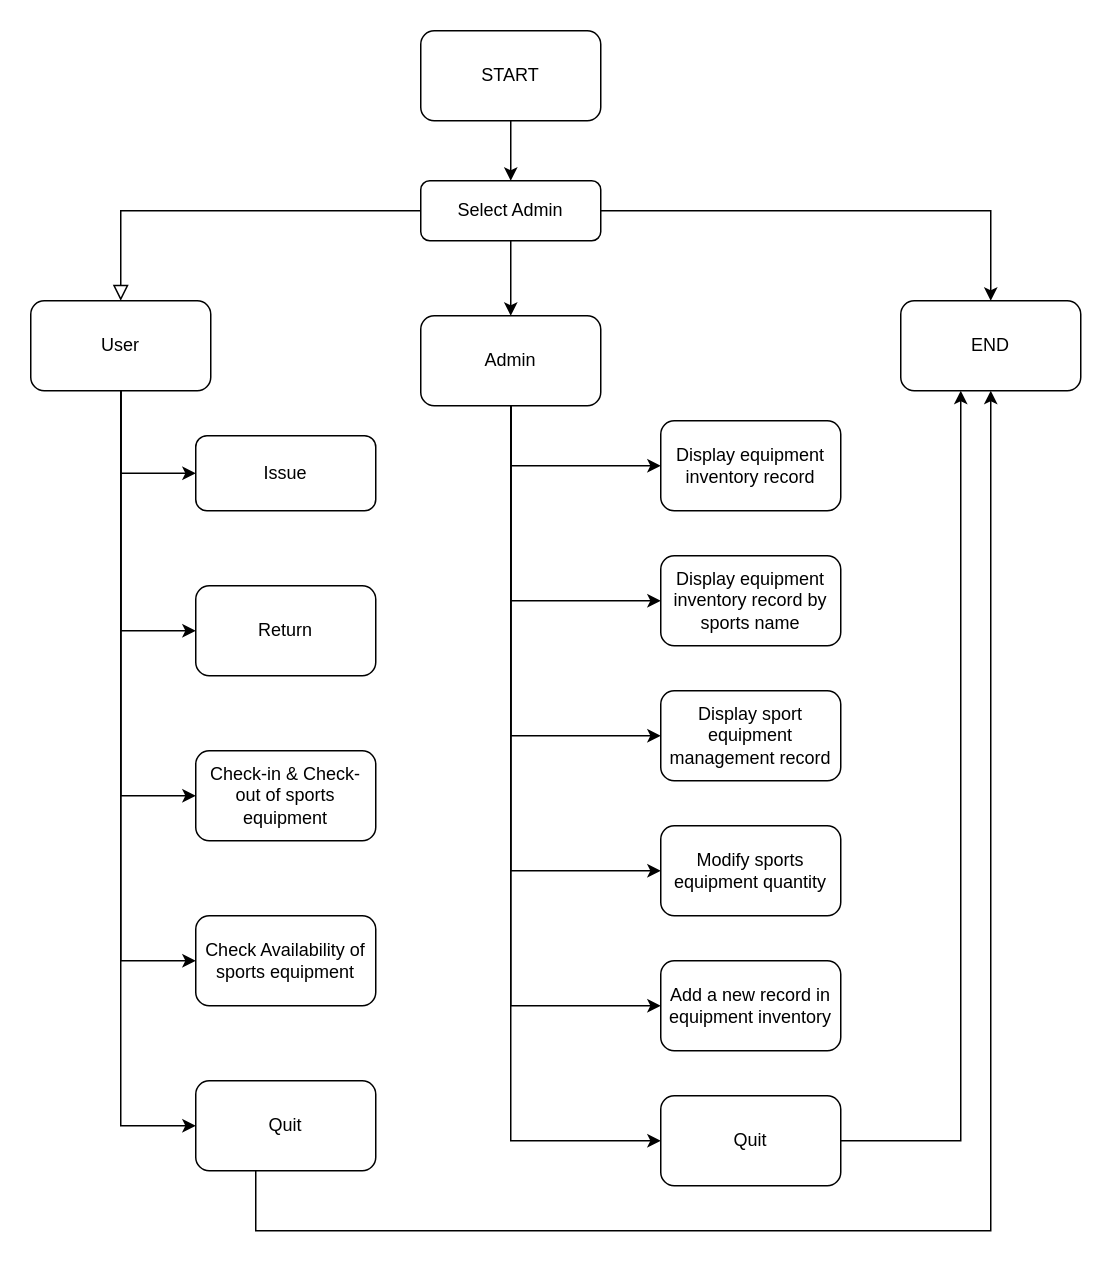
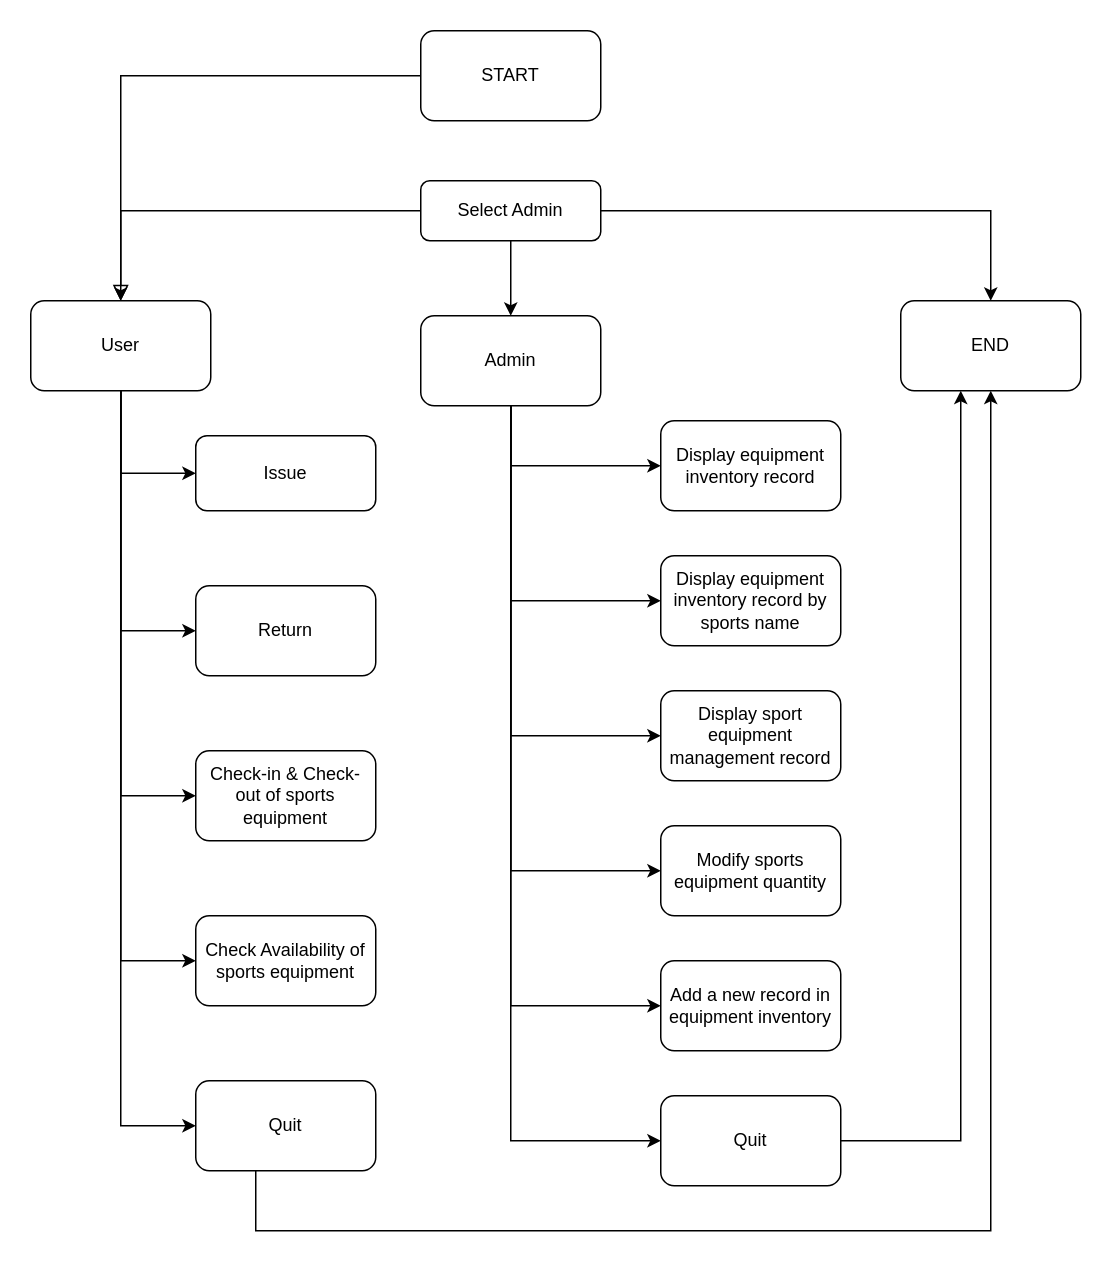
(511, 146) -> (206, 76)
